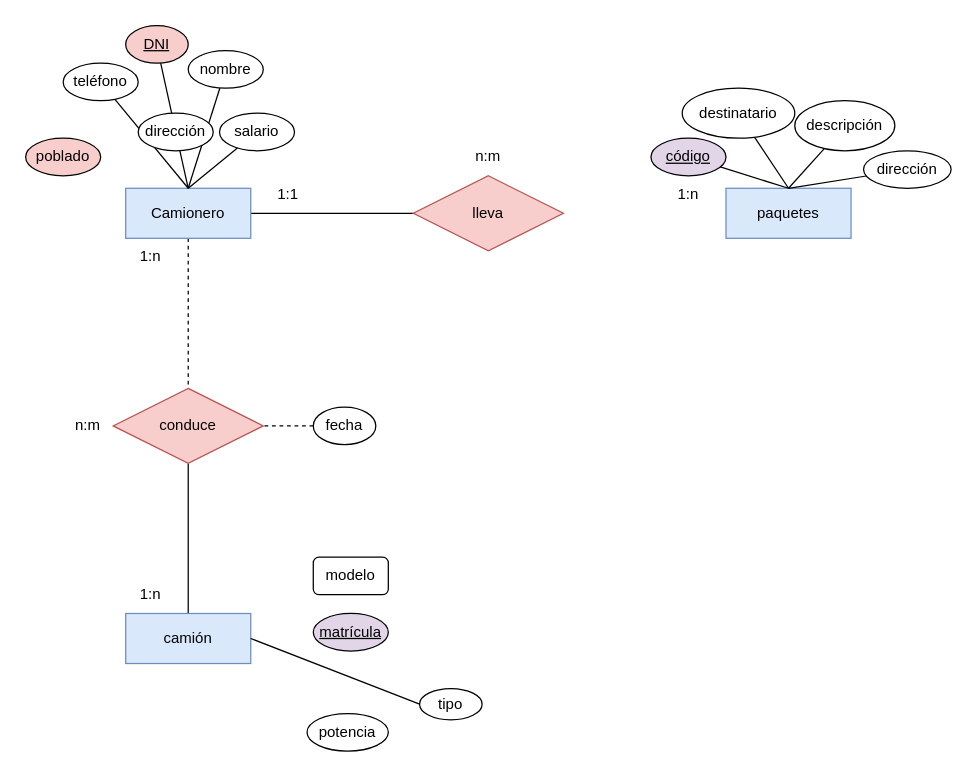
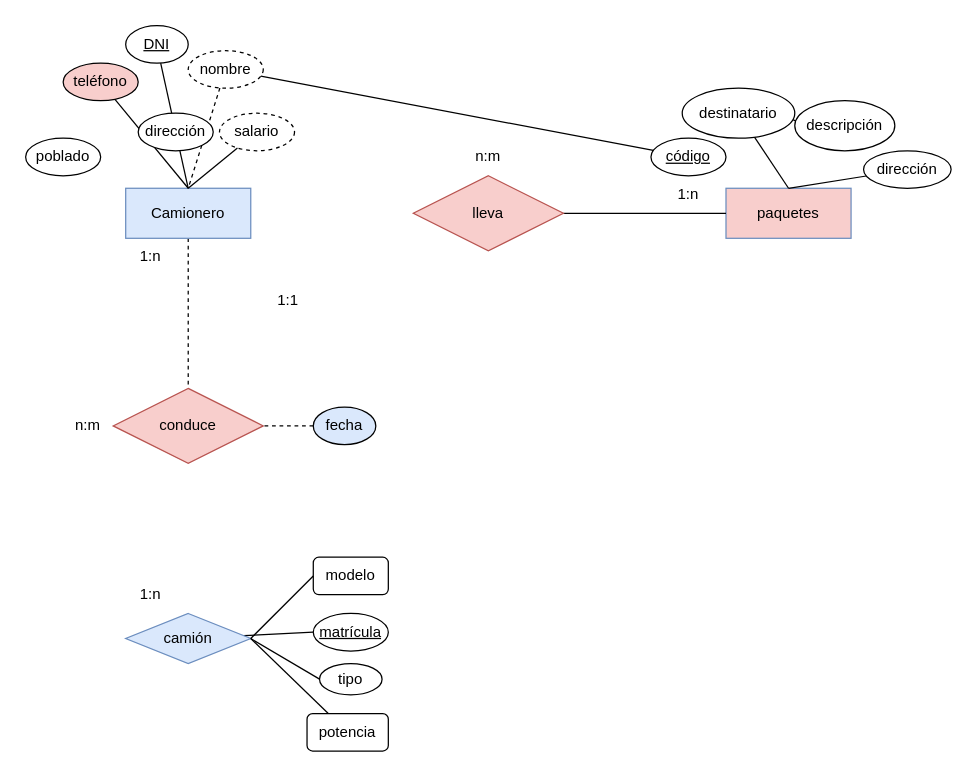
(157, 44) -> (157, 44)
(226, 69) -> (226, 69)
(101, 82) -> (101, 82)
(214, 106) -> (214, 106)
(257, 132) -> (257, 132)
(63, 157) -> (63, 157)
(688, 157) -> (688, 157)
(808, 166) -> (794, 120)
(753, 177) -> (457, 113)
(288, 194) -> (288, 301)
(332, 213) -> none
none -> (644, 213)
(788, 213) -> (788, 213)
(344, 426) -> (344, 426)
(188, 538) -> none
none -> (283, 606)
(351, 632) -> (351, 632)
none -> (278, 634)
(188, 638) -> (188, 638)
none -> (294, 680)
(451, 704) -> (351, 679)
(348, 732) -> (348, 732)
